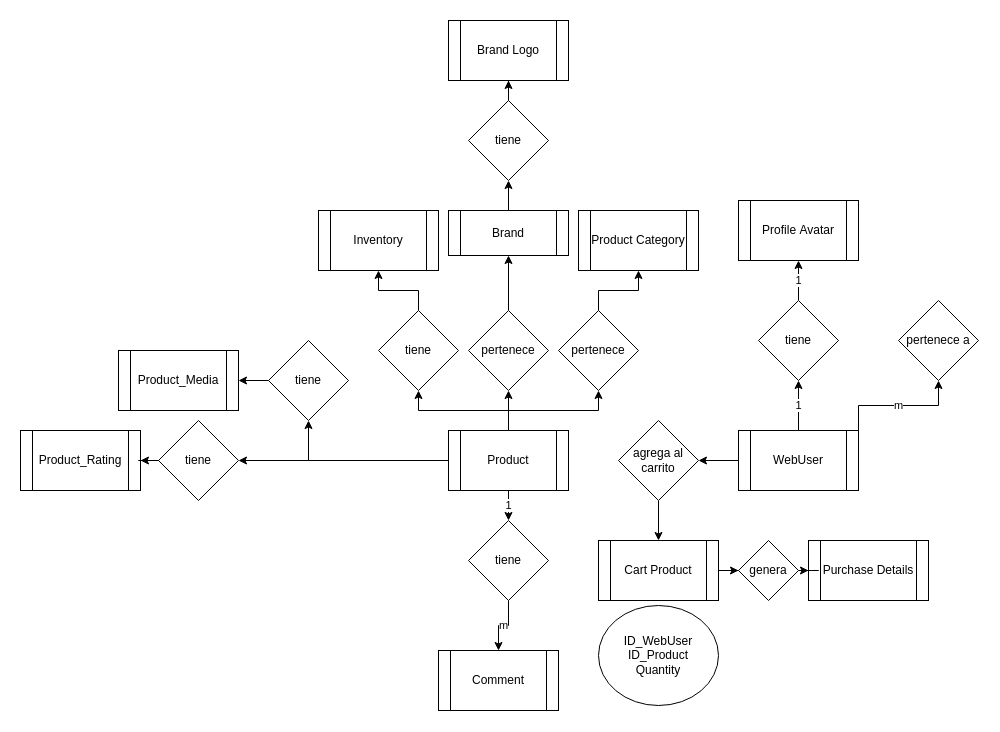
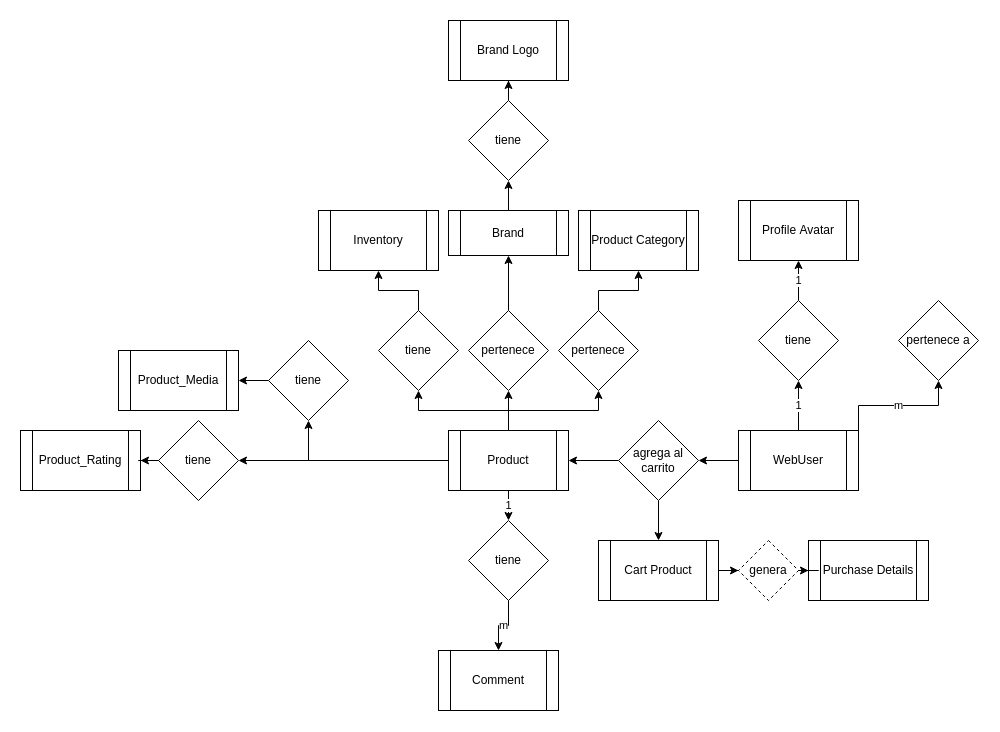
none -> (597, 461)
(769, 571) -> (769, 571)
(659, 656) -> none
